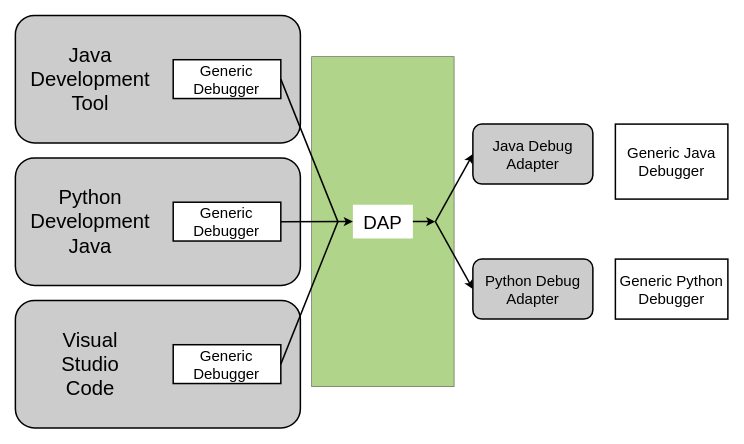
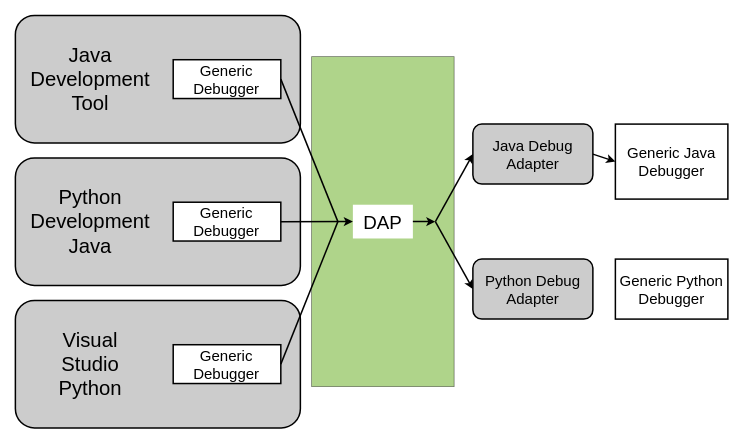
none -> (601, 157)
(90, 364) -> (90, 364)
